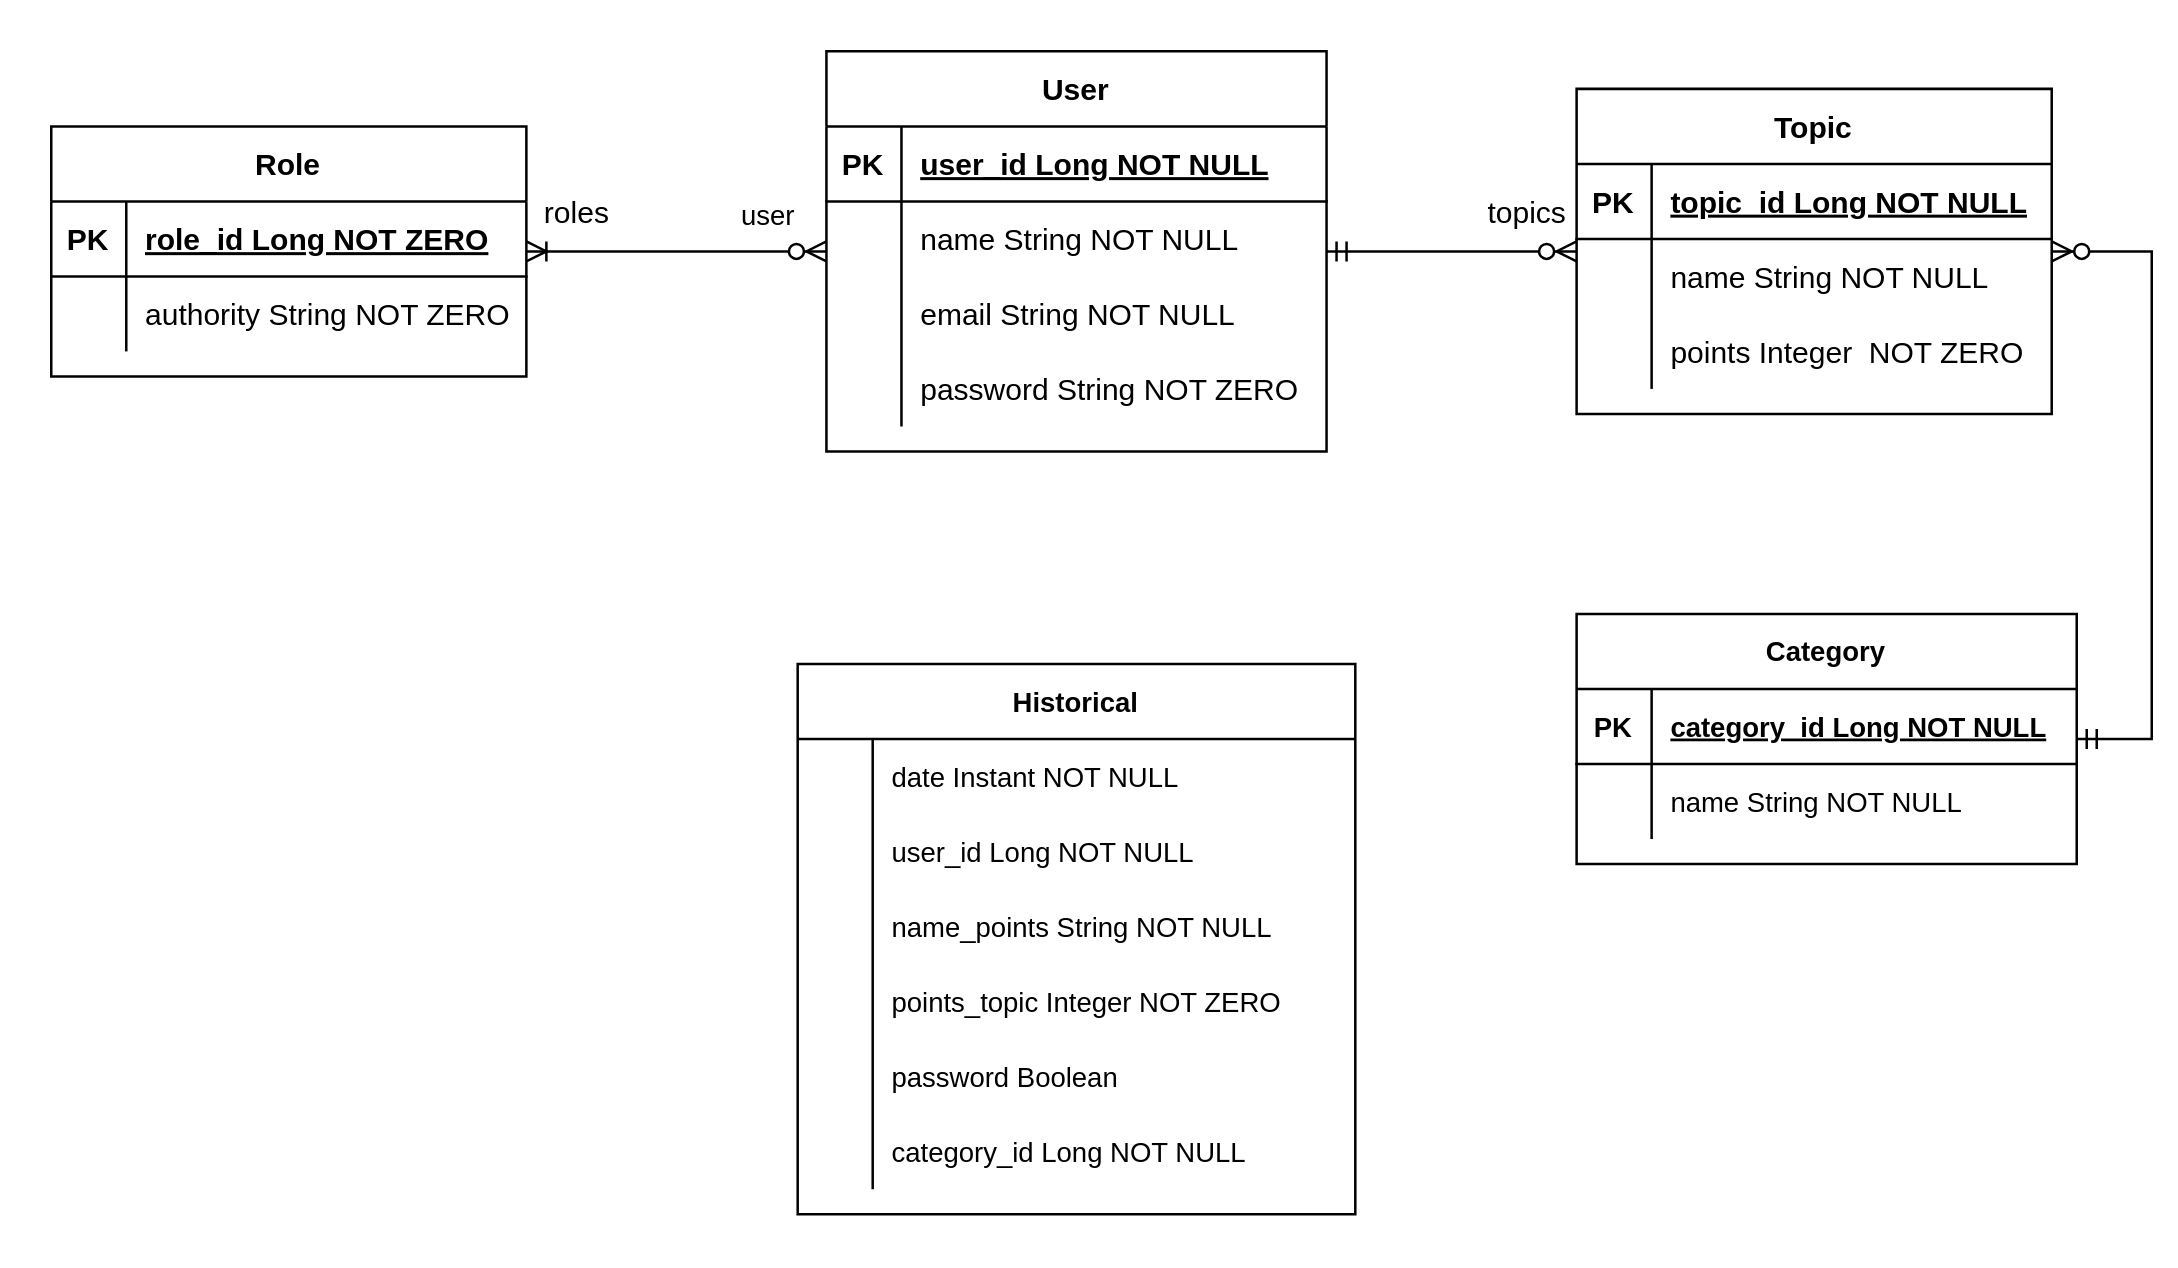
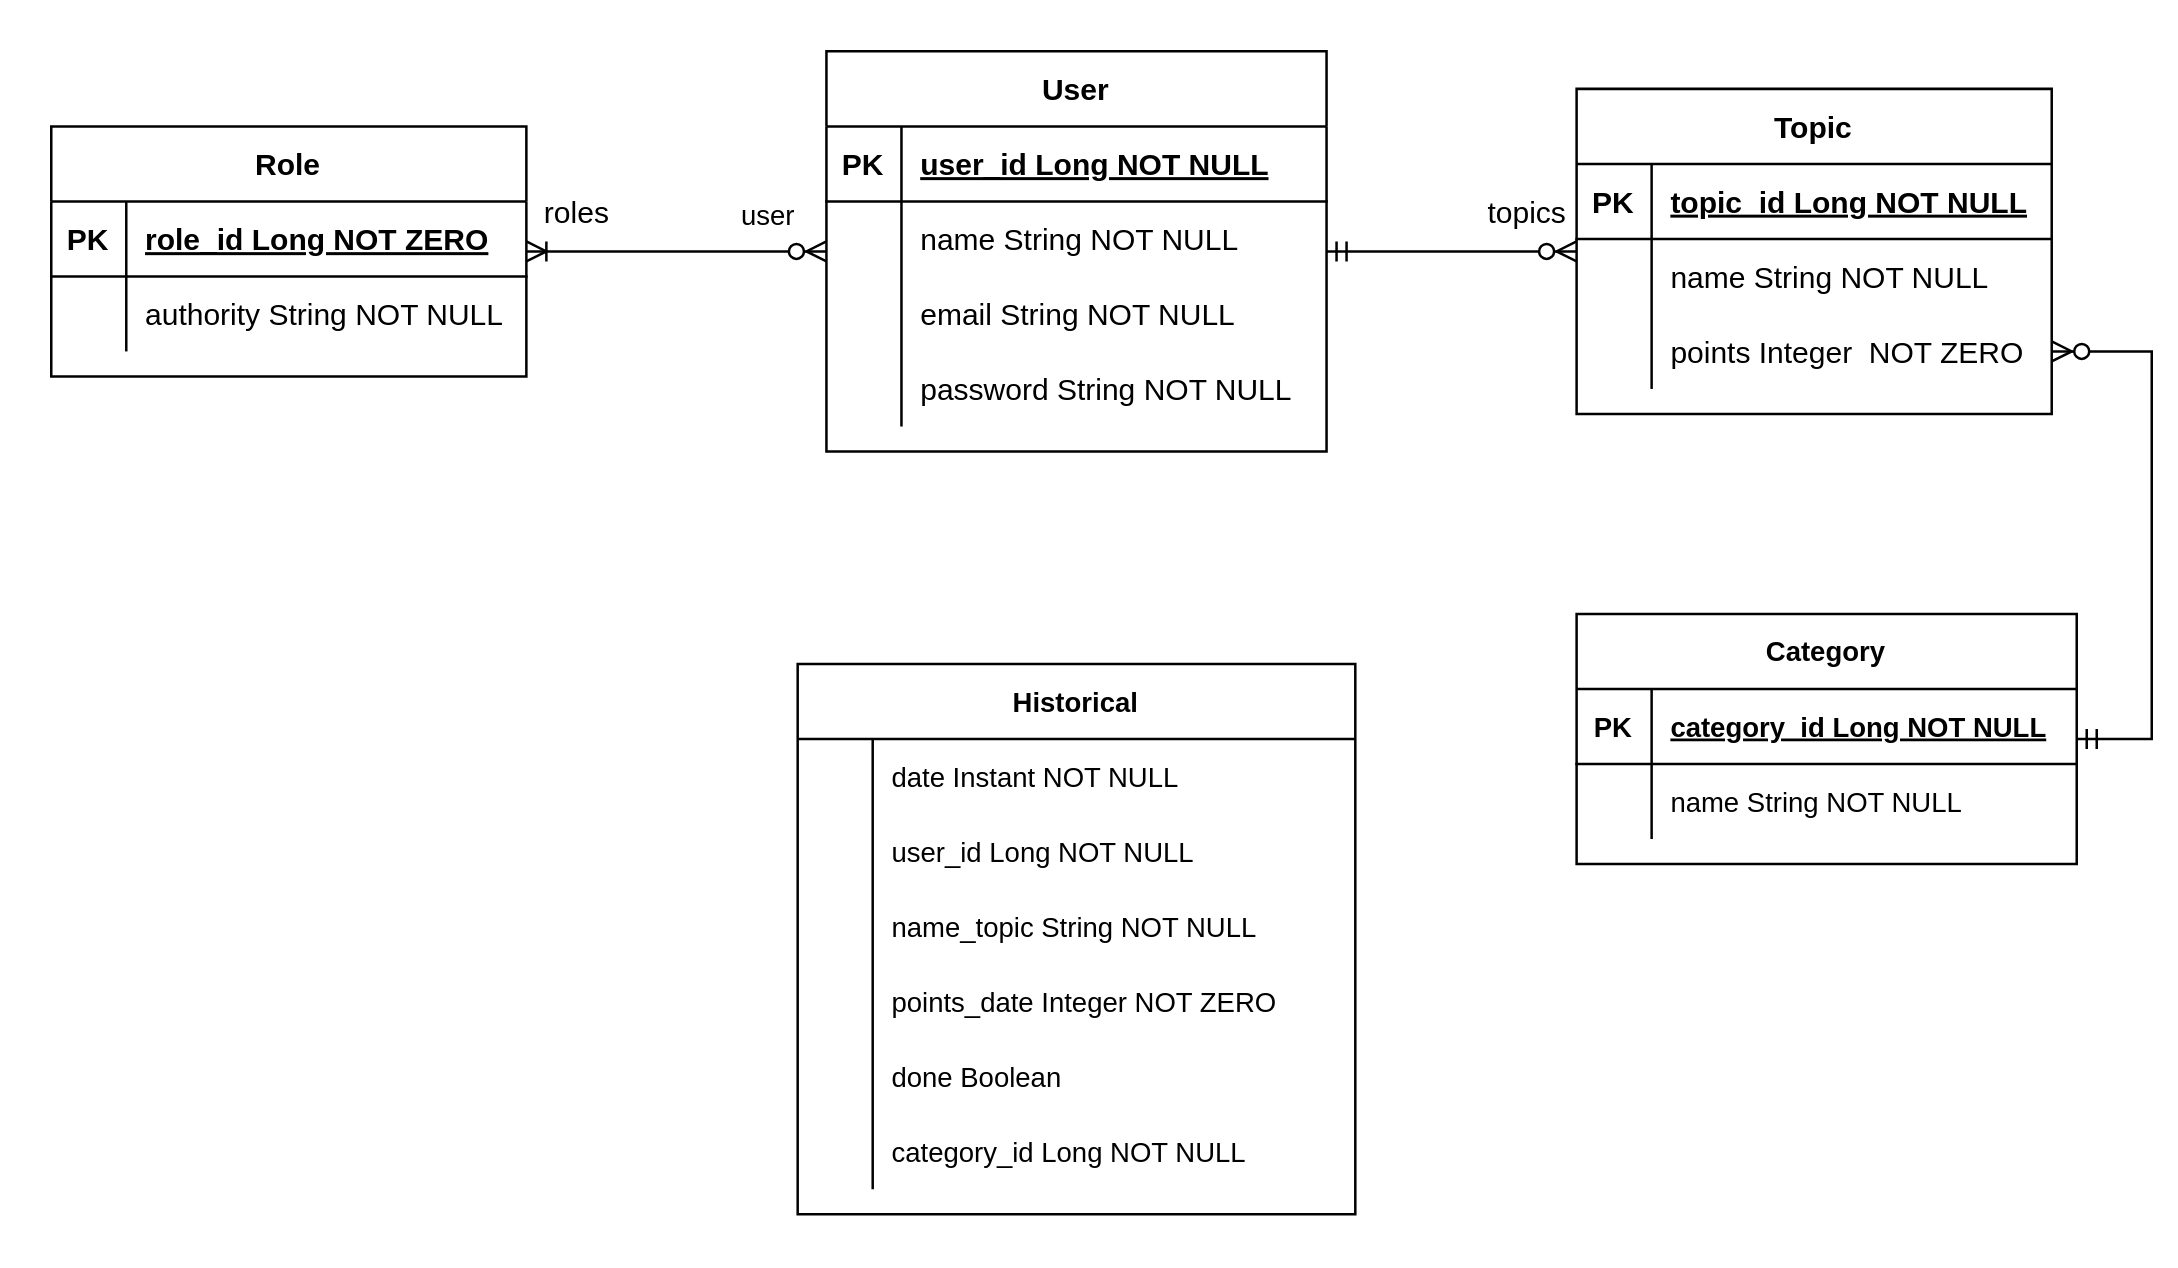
(2151, 270) -> (2120, 351)
(336, 315) -> (336, 315)
(1106, 390) -> (1106, 390)
(1081, 927) -> (1074, 927)
(1097, 1002) -> (1093, 1002)
(1007, 1077) -> (977, 1077)
